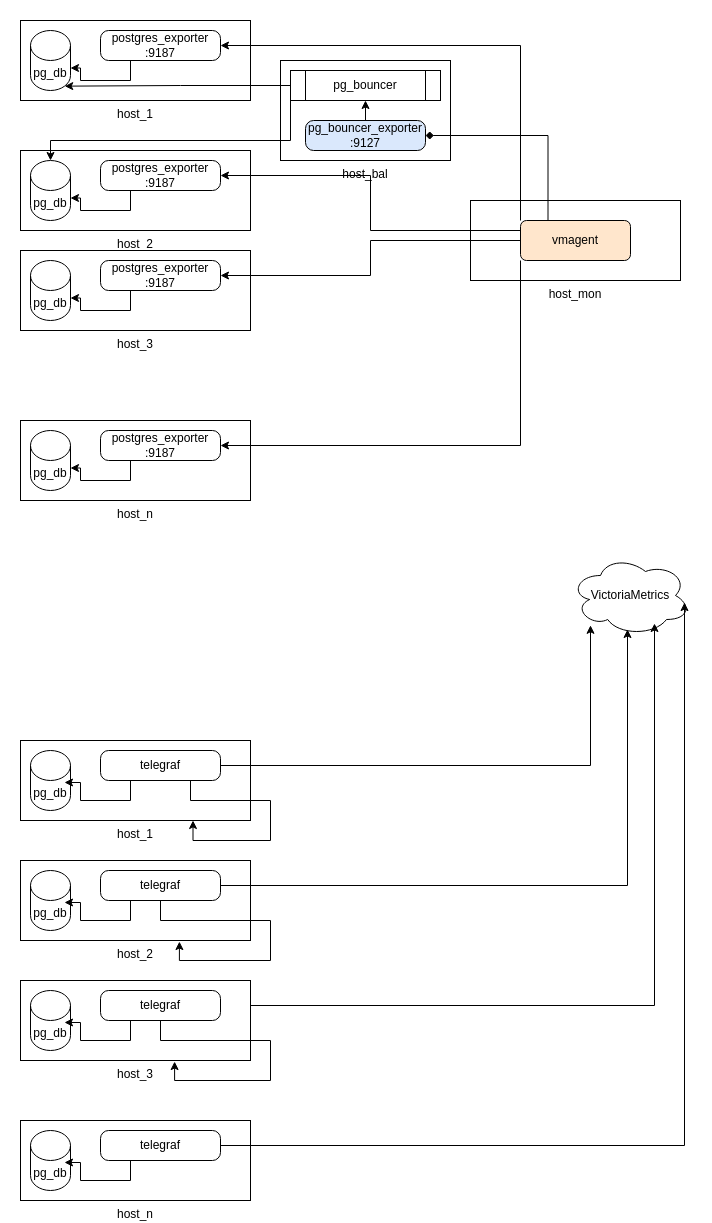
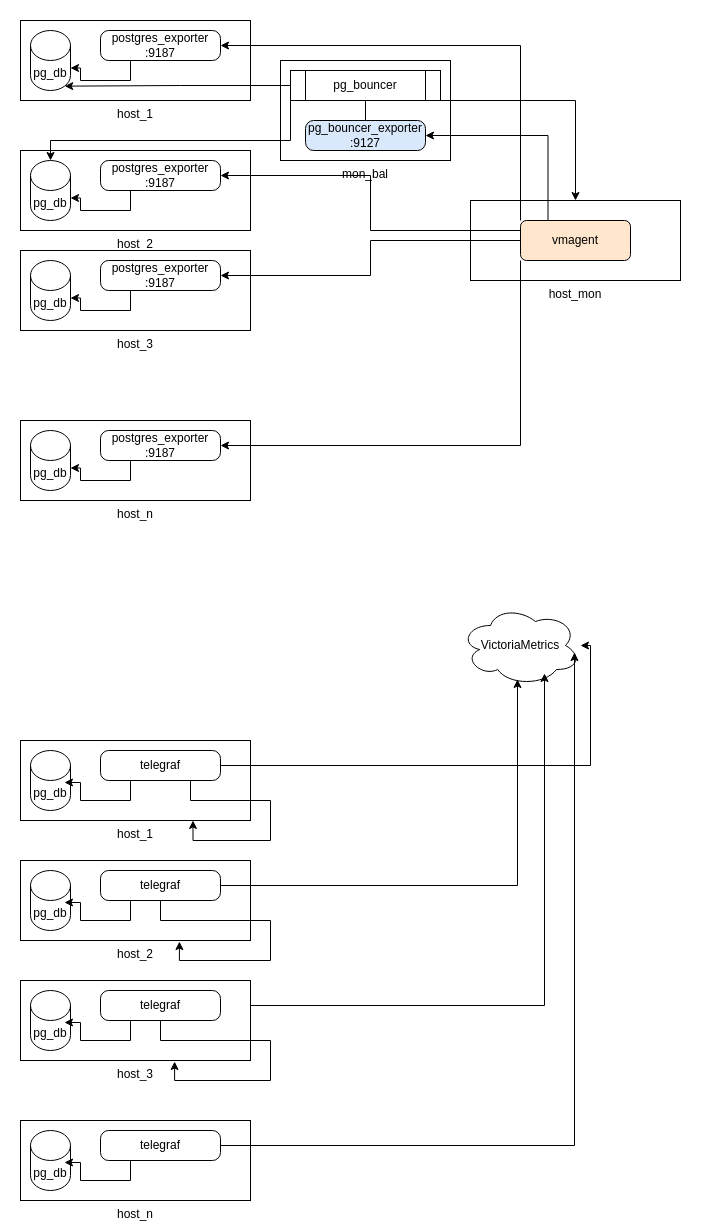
(366, 109) -> (554, 101)
(434, 136) -> (434, 136)
(366, 175) -> (366, 175)
(631, 596) -> (521, 646)
